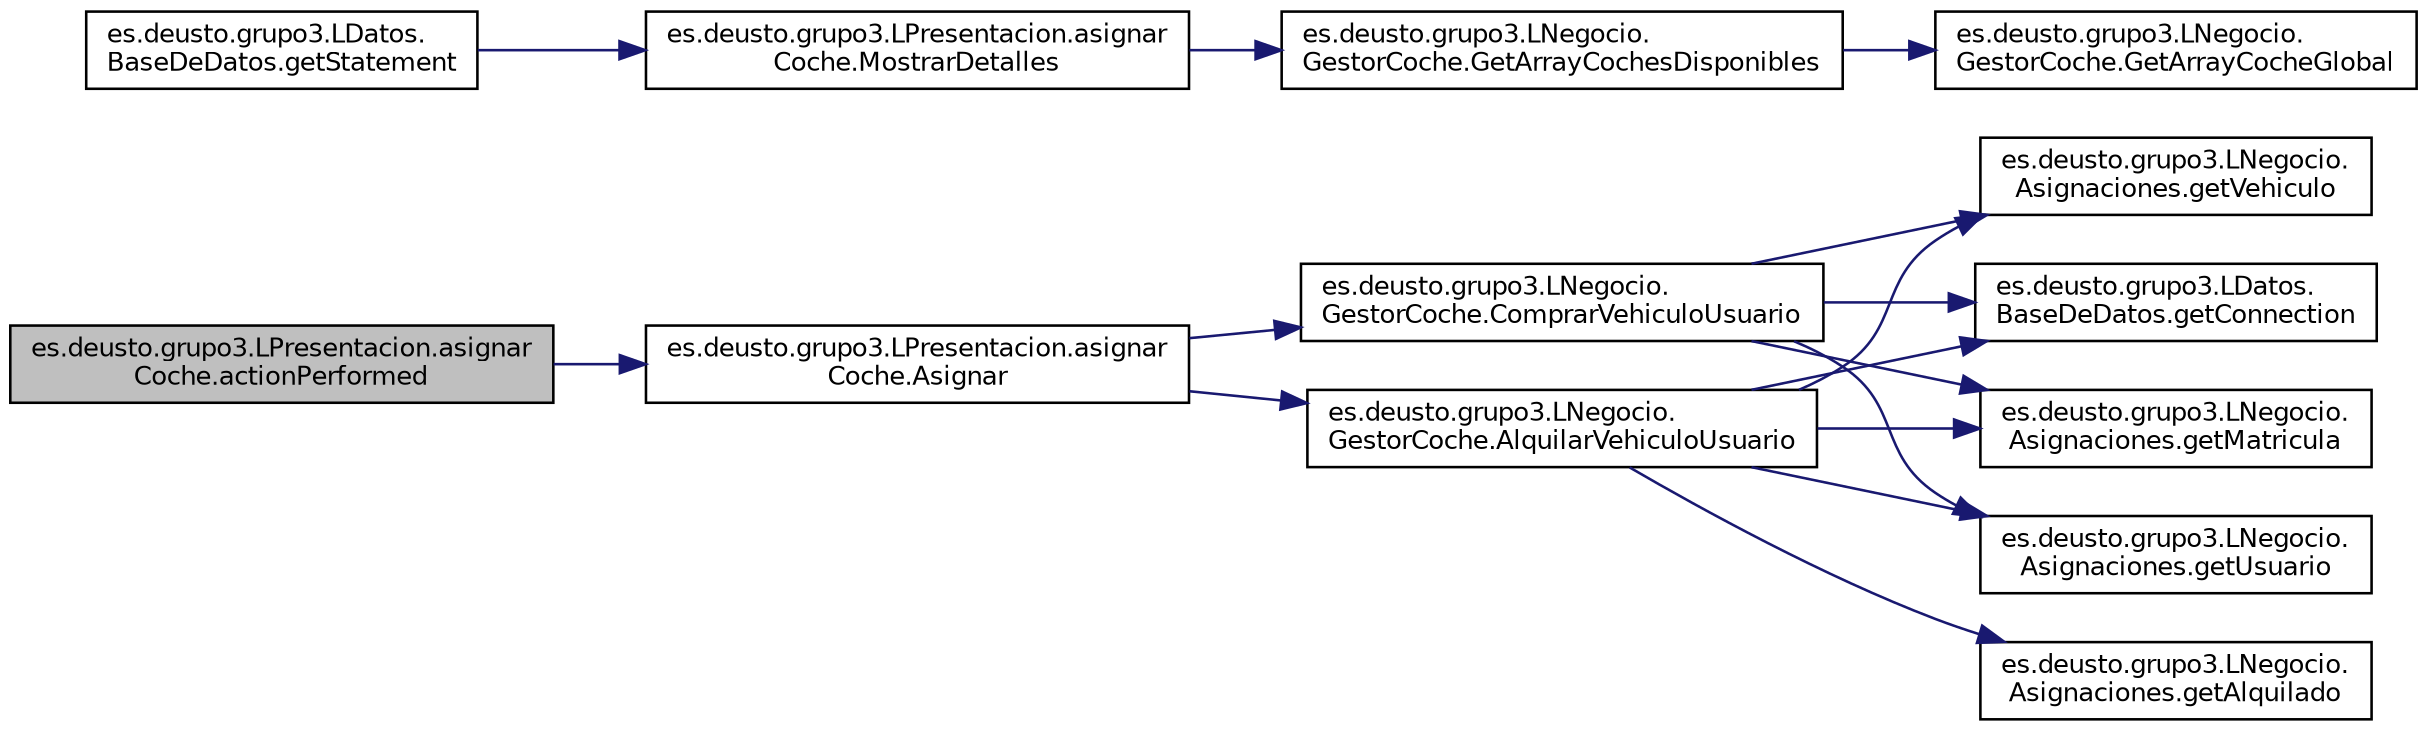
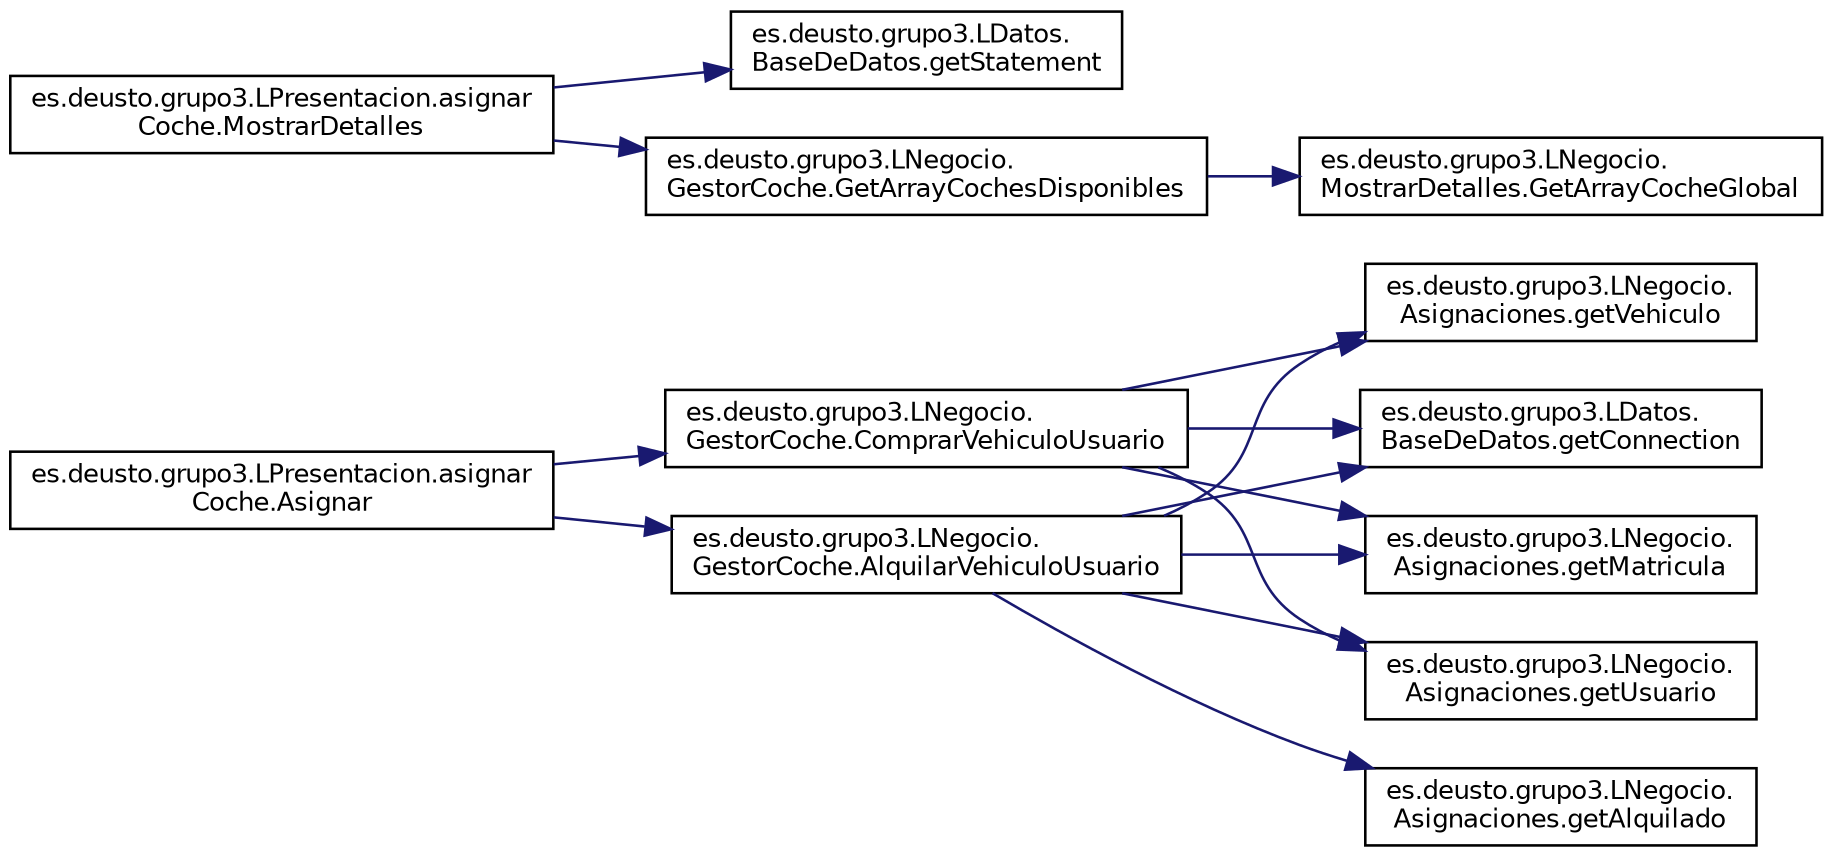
(549, 50) -> (629, 80)
(2176, 50) -> (1561, 176)
(282, 364) -> none
